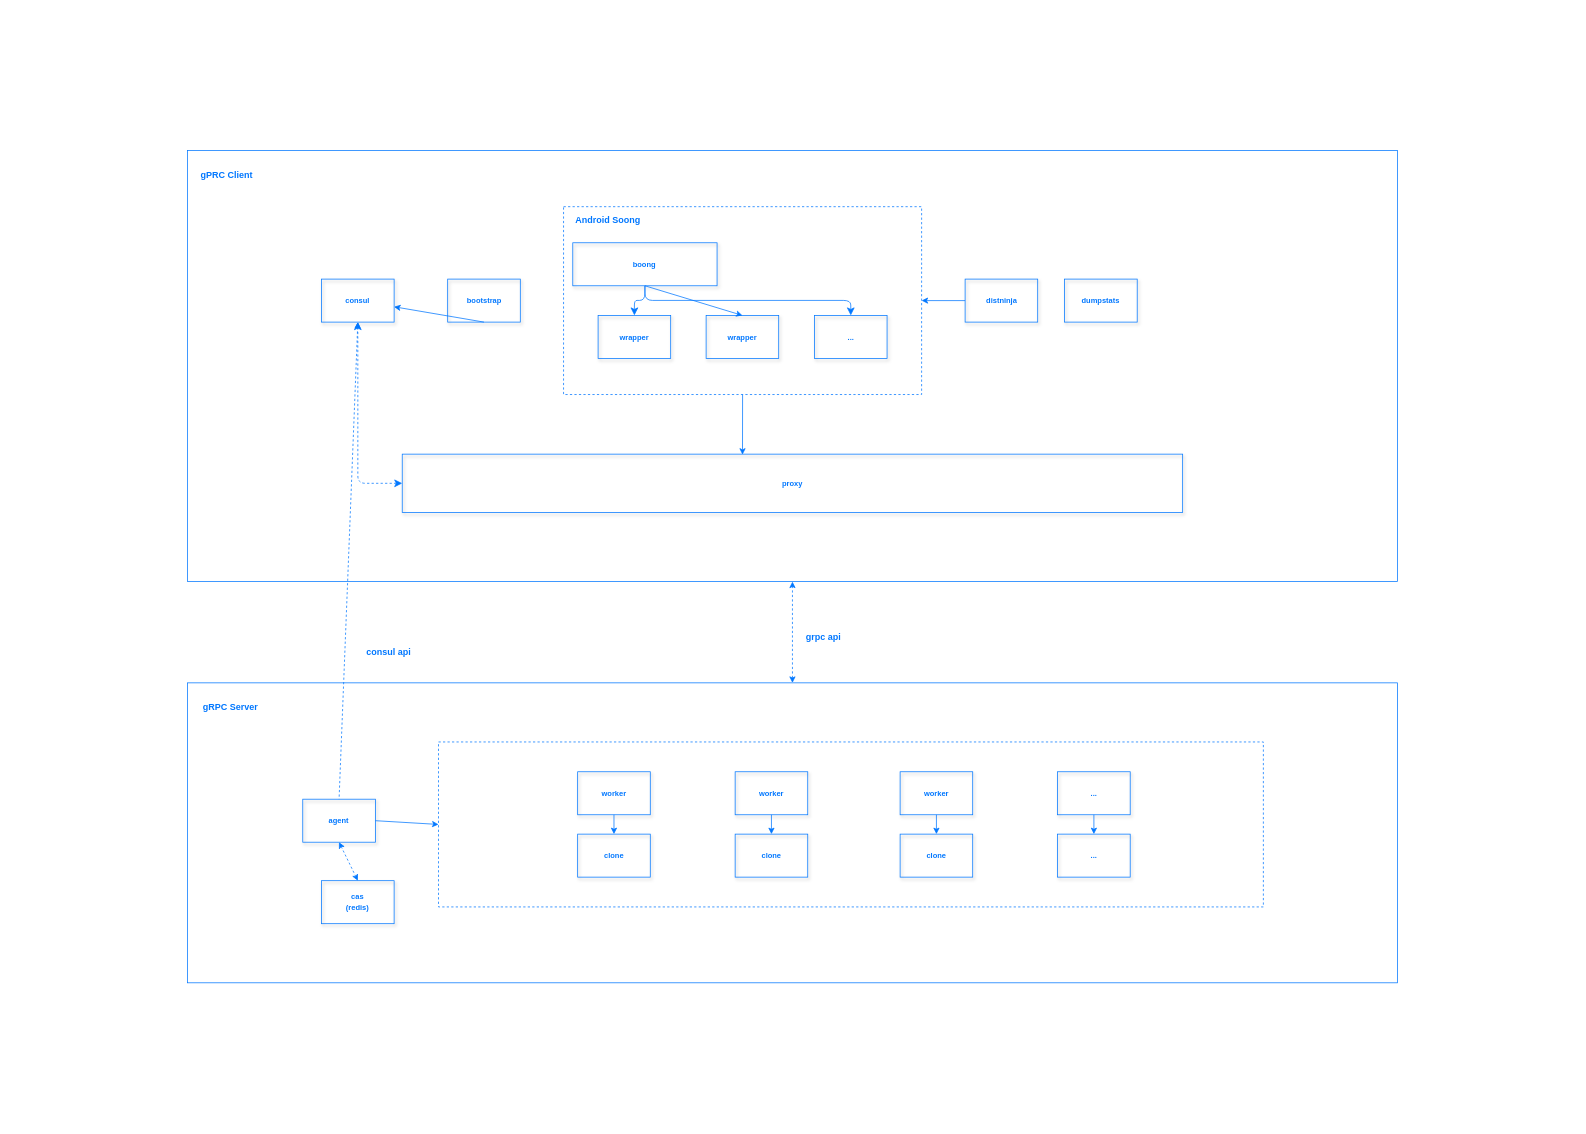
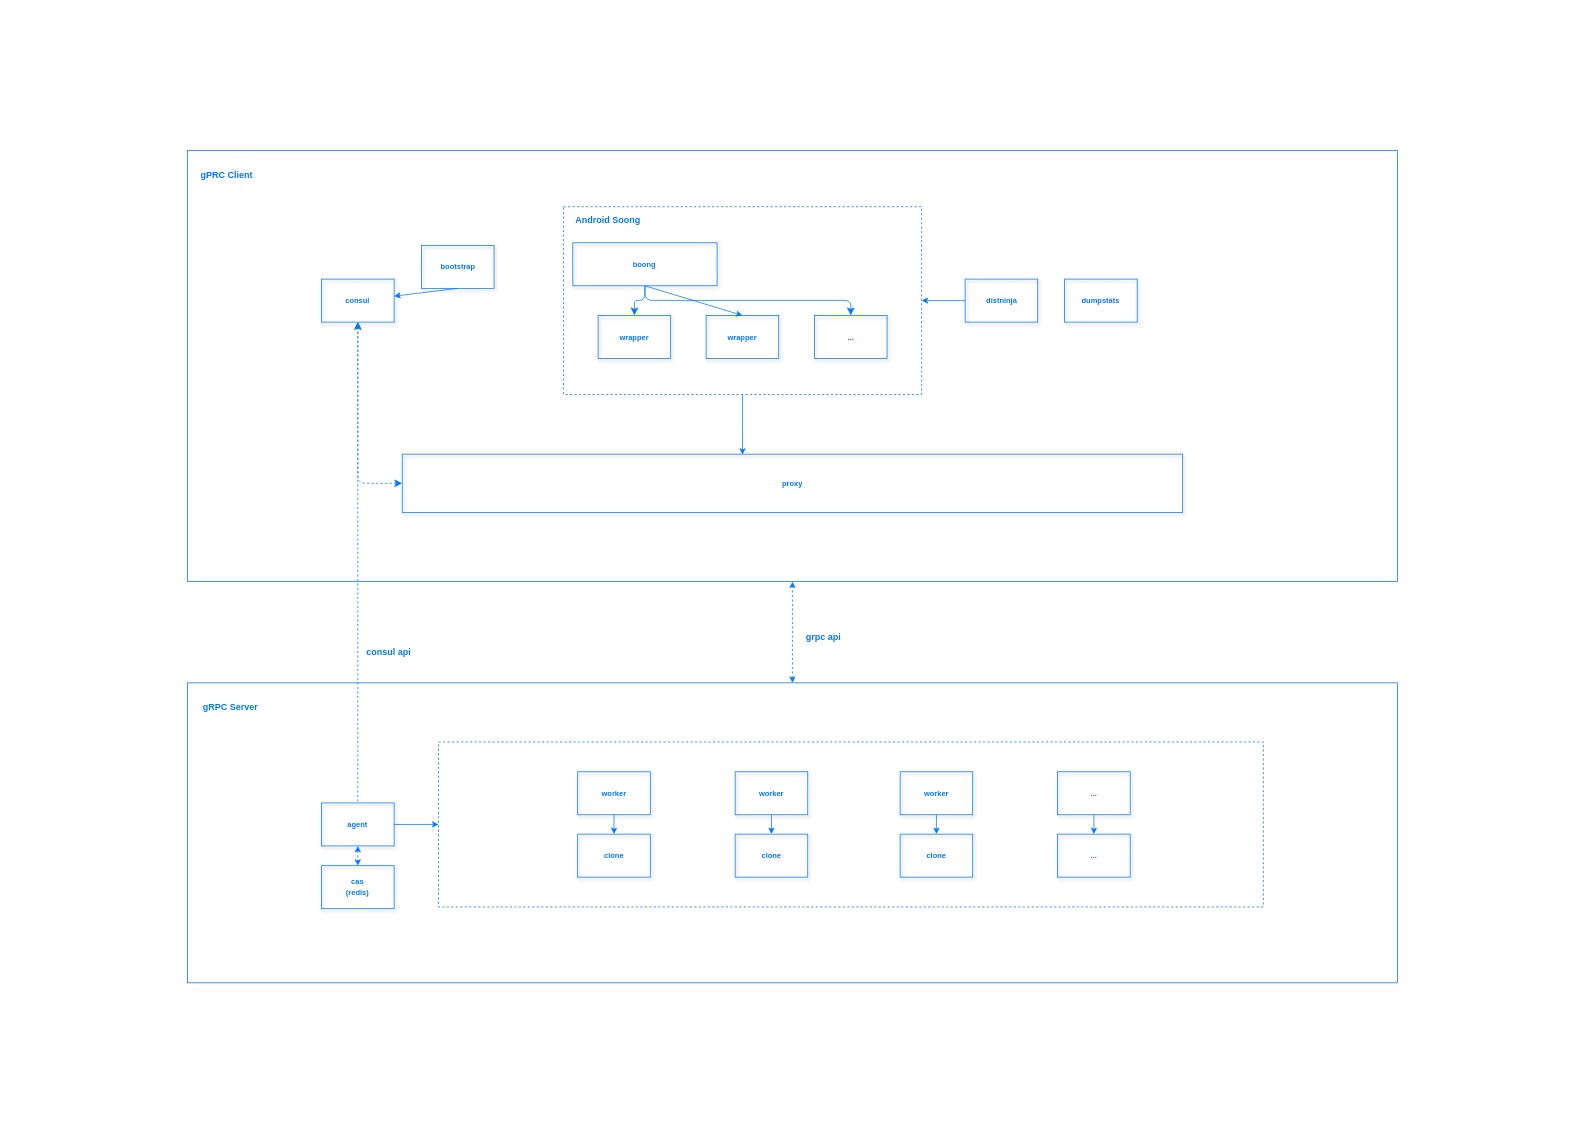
(484, 301) -> (458, 267)
(339, 821) -> (358, 824)
(358, 902) -> (358, 887)
